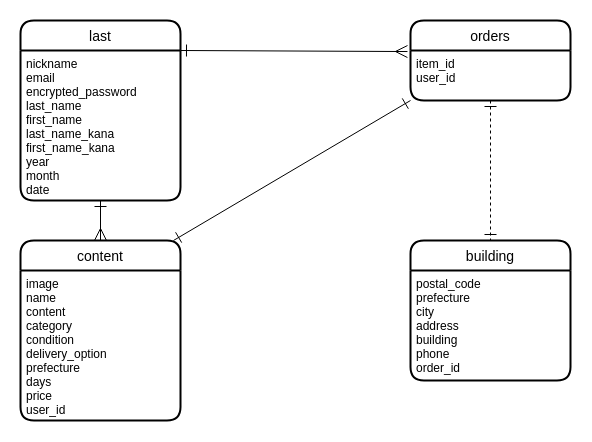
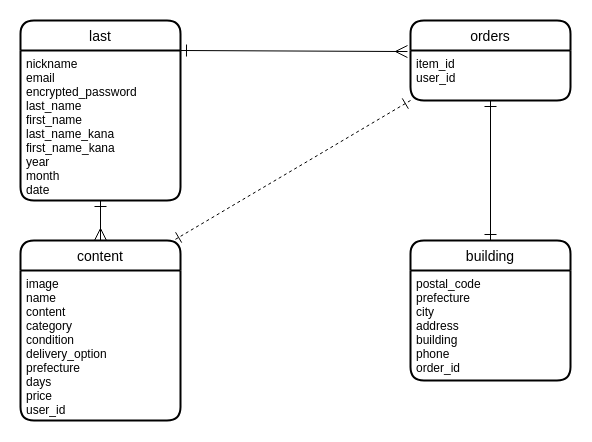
(292, 171) -> (292, 171)
(491, 171) -> (491, 171)
